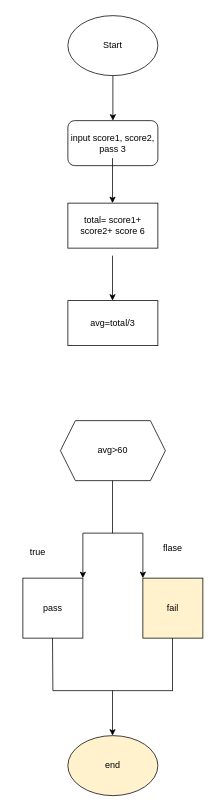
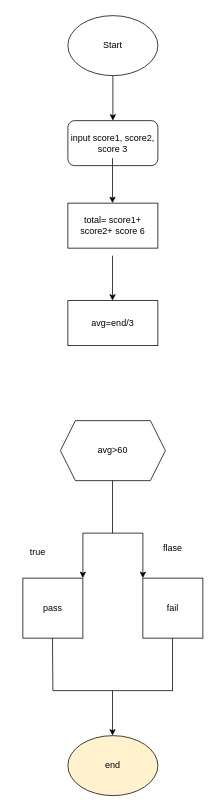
(113, 143) -> (113, 143)
(113, 323) -> (113, 323)
(173, 608) -> (173, 608)
